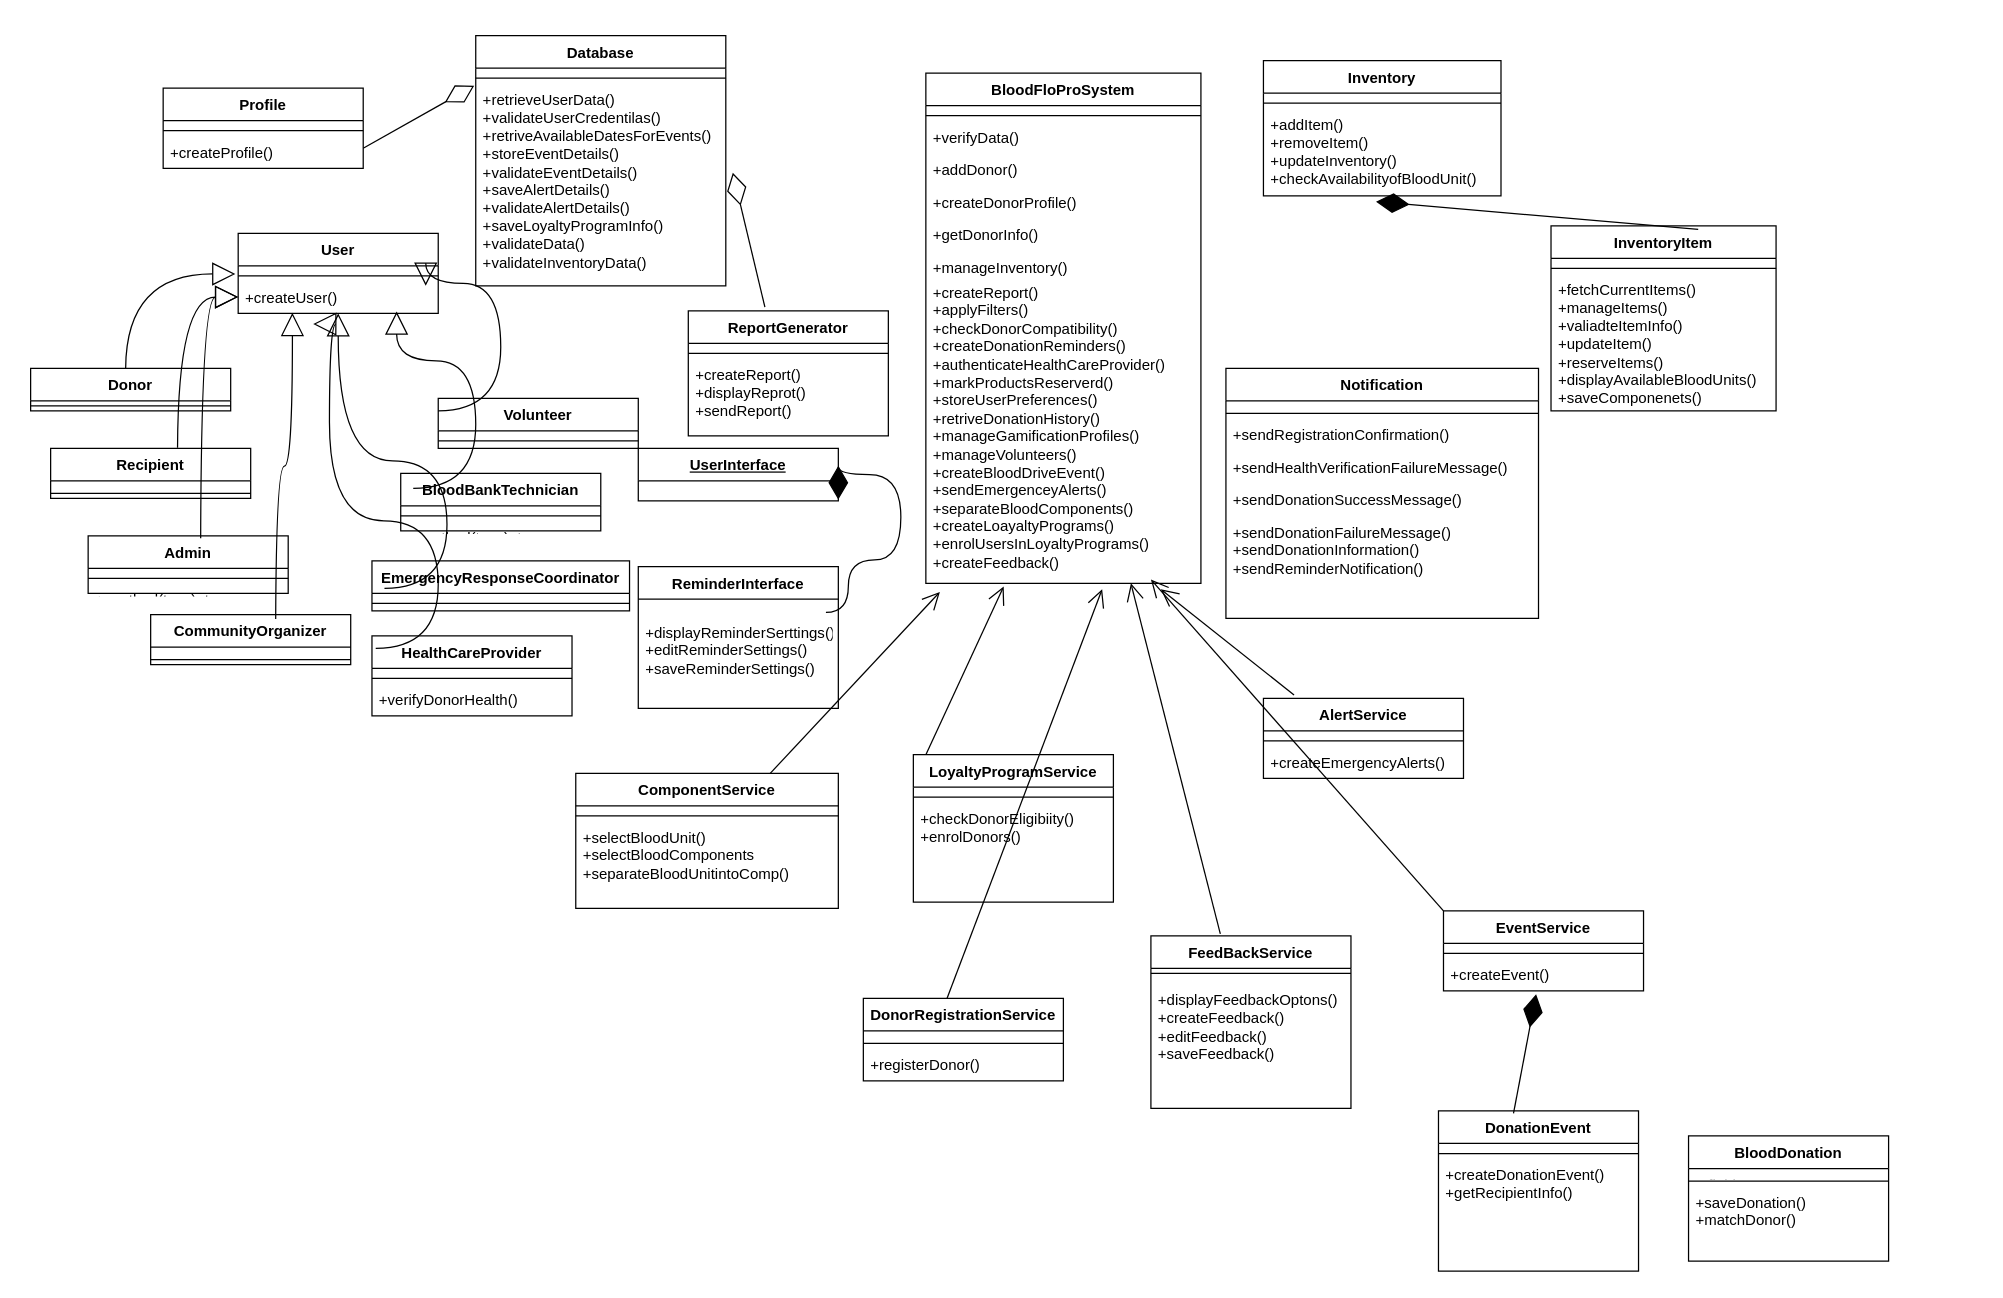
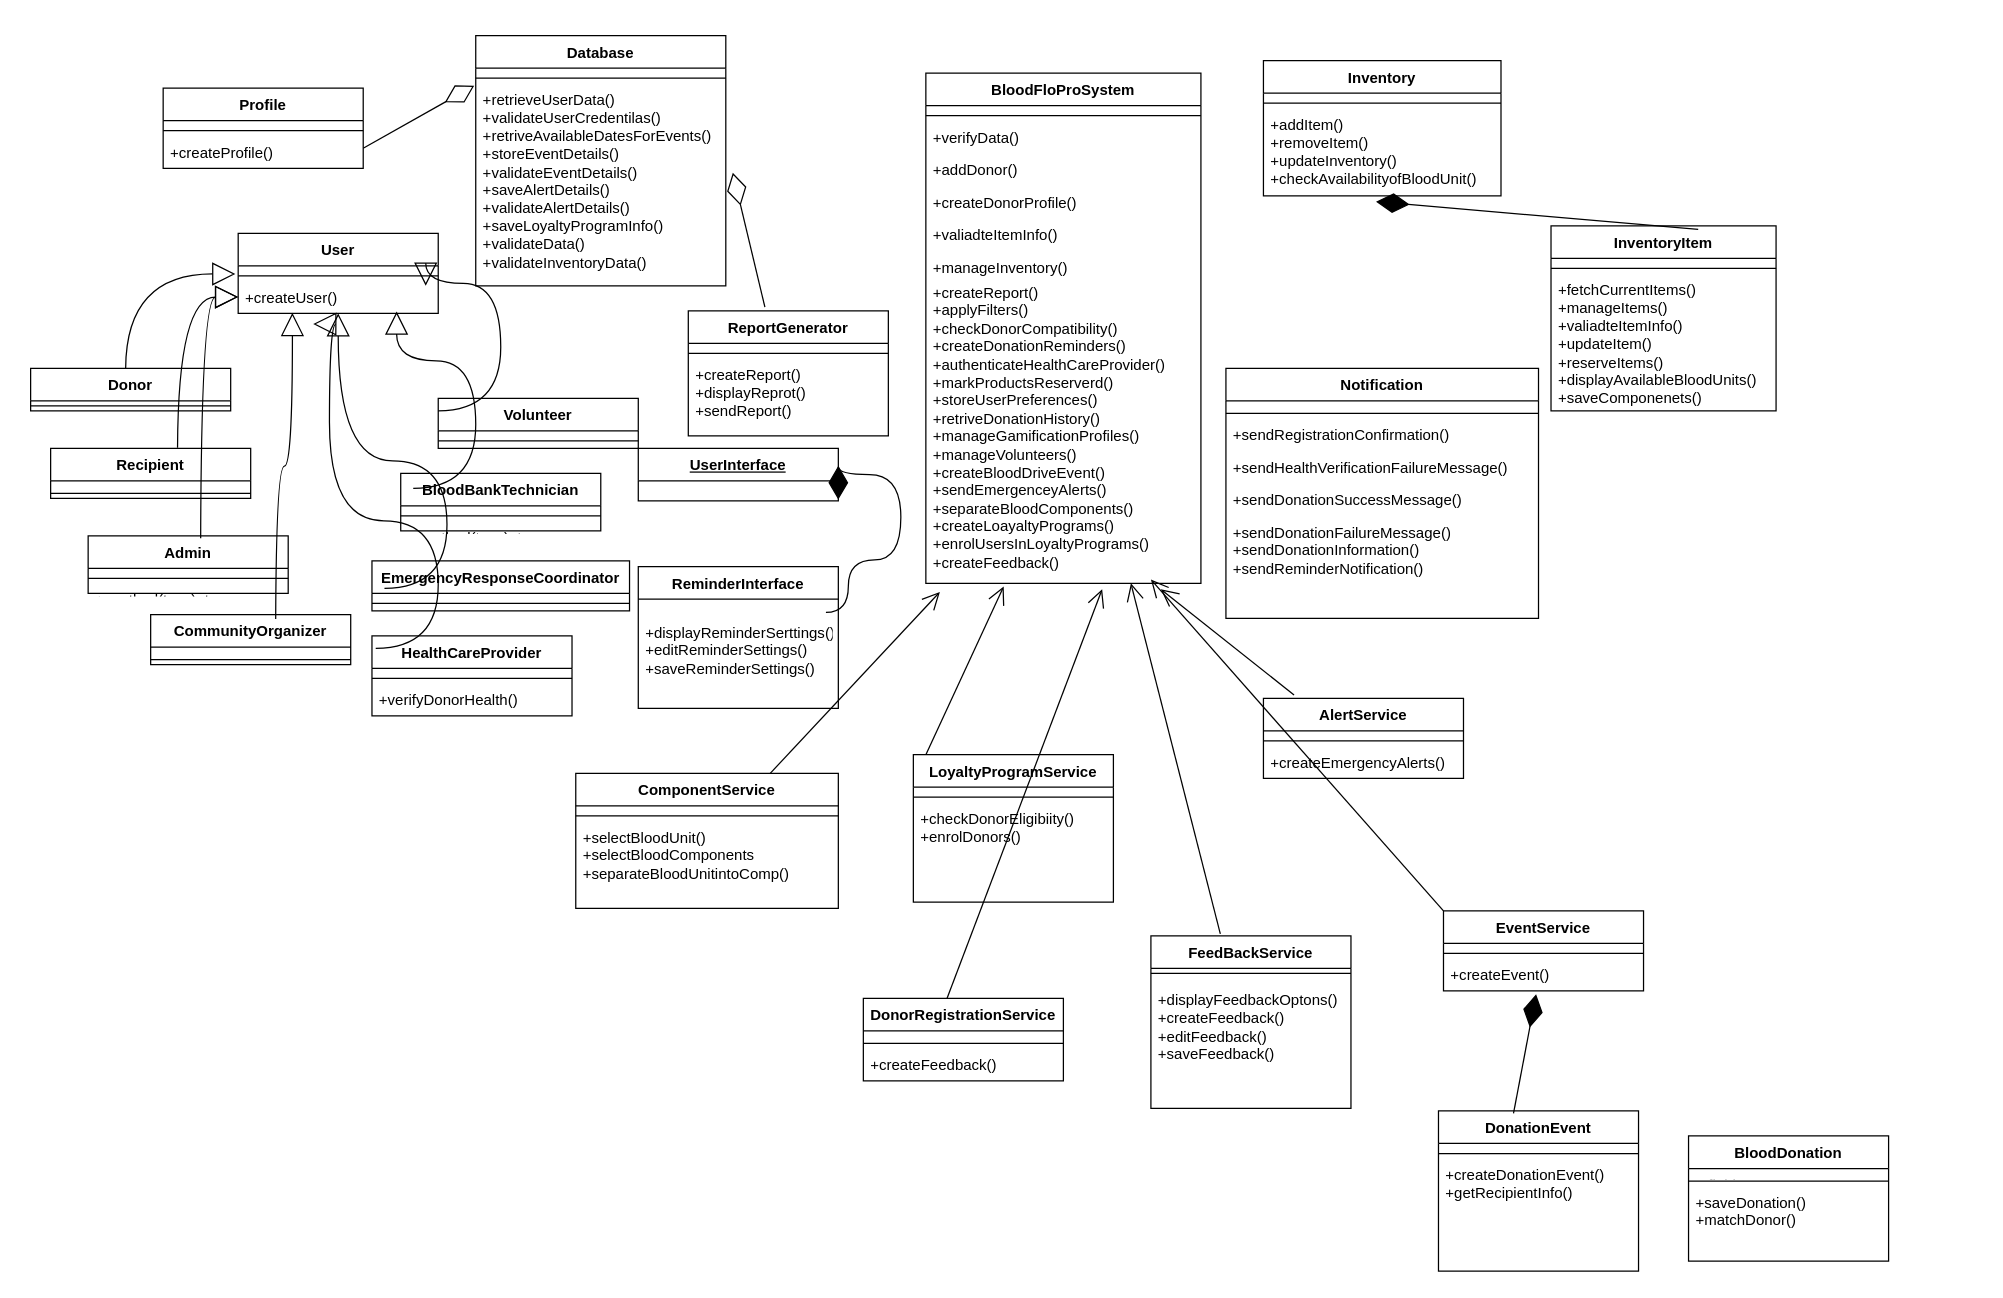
(996, 236) -> (1009, 236)
(936, 1066) -> (942, 1066)
